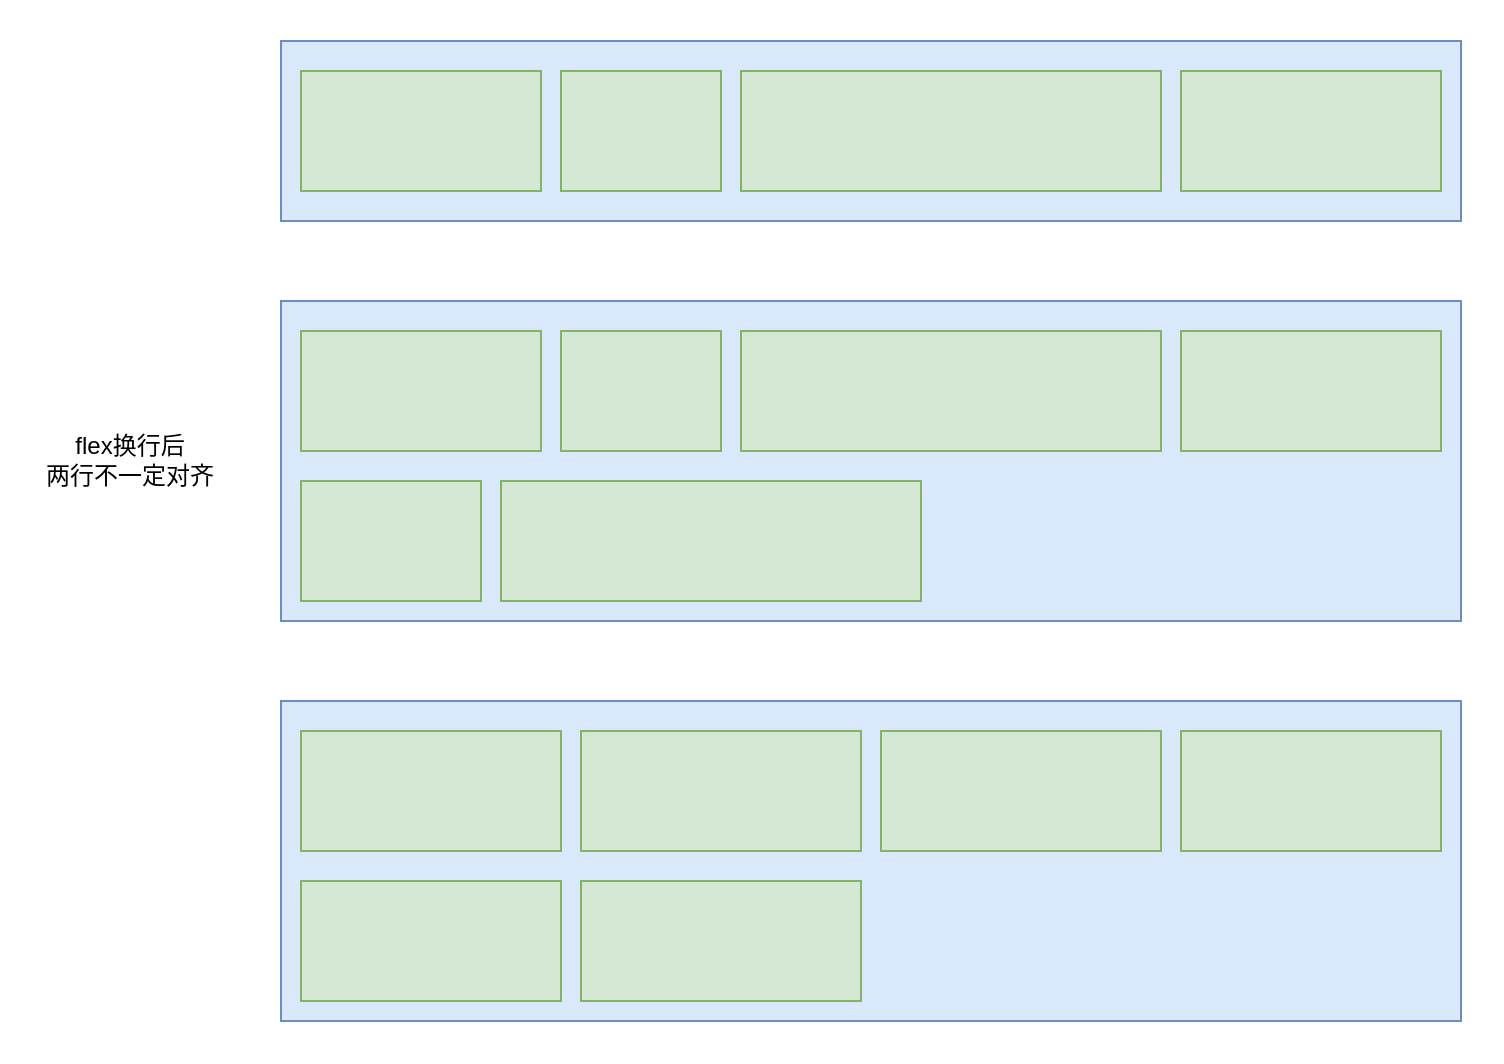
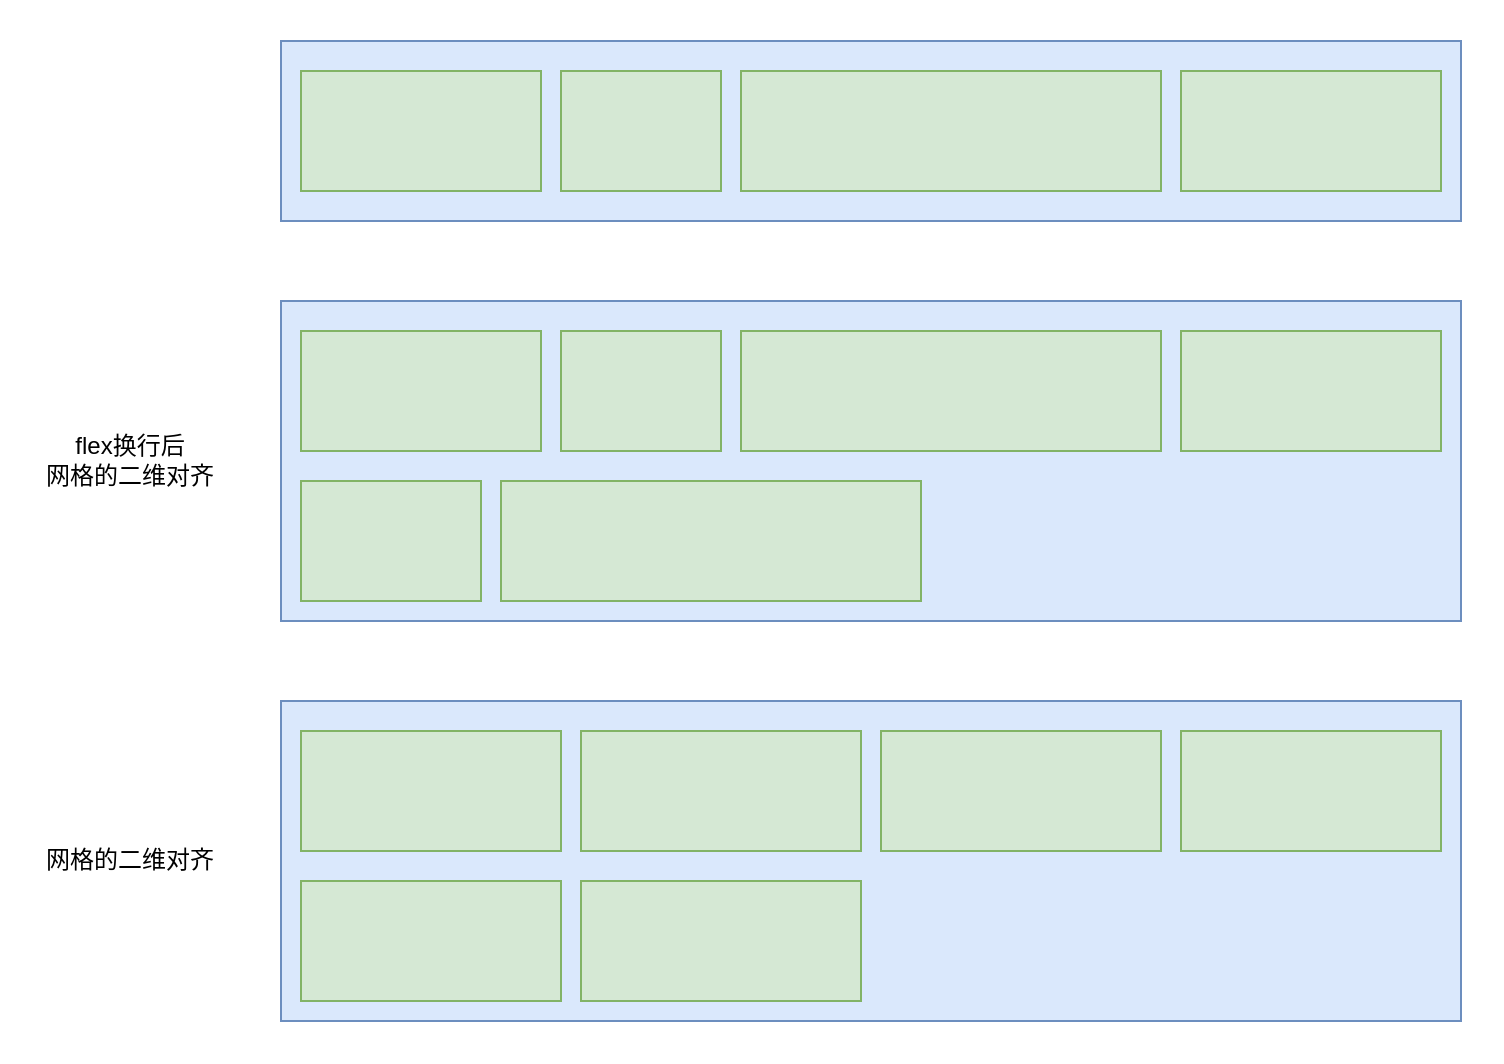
(131, 461) -> (131, 461)
none -> (131, 861)
